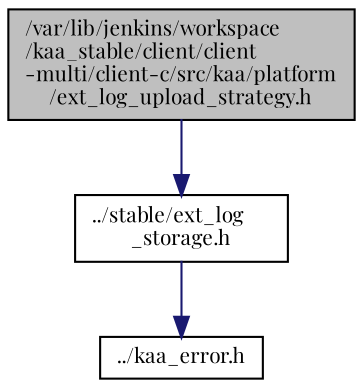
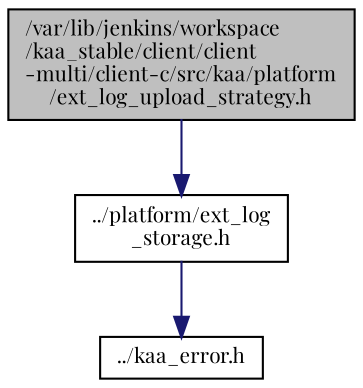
(181, 228) -> (181, 228)
